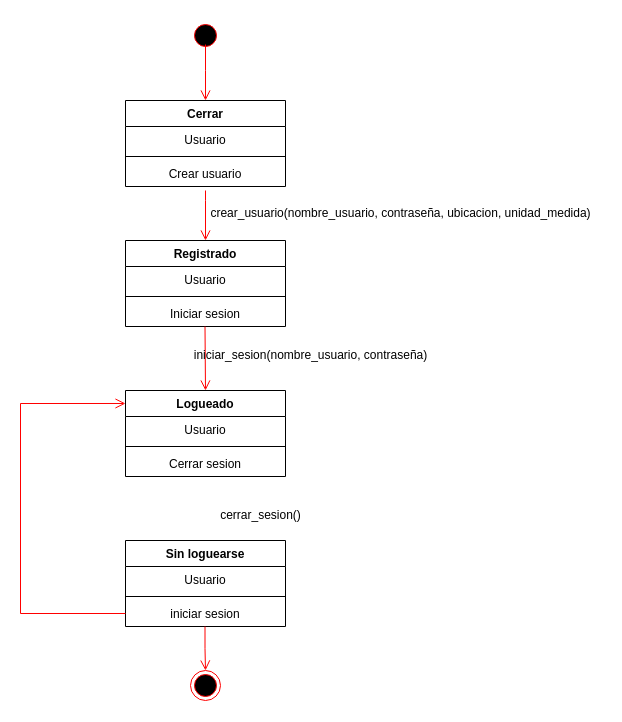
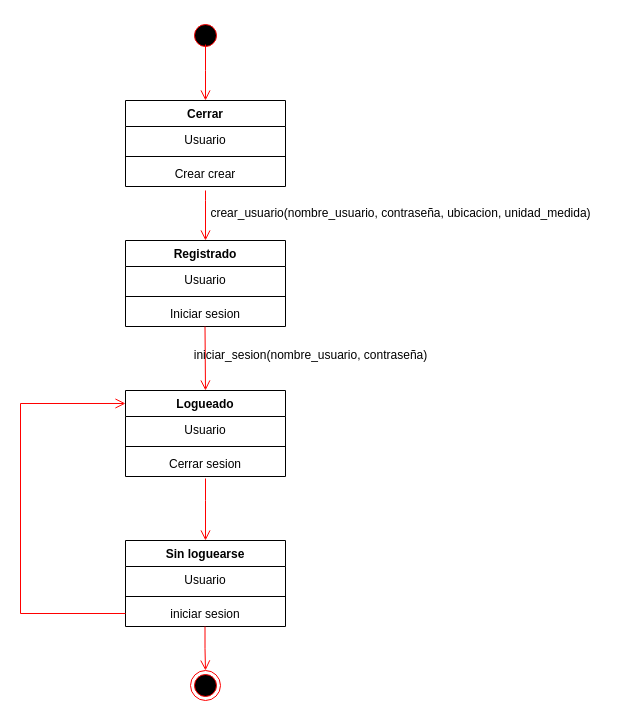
(206, 175) -> (206, 175)
none -> (206, 508)
(261, 516) -> none
